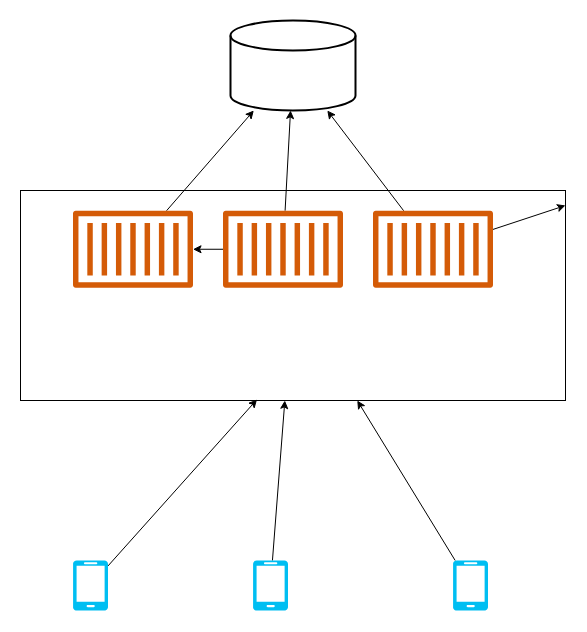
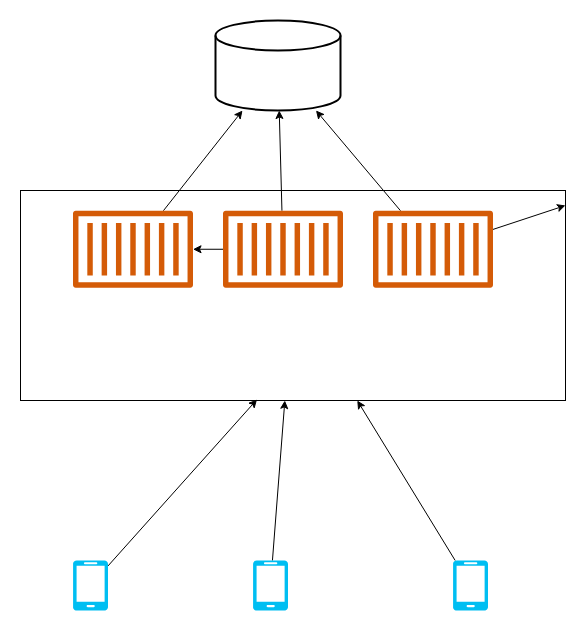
(293, 66) -> (278, 66)
